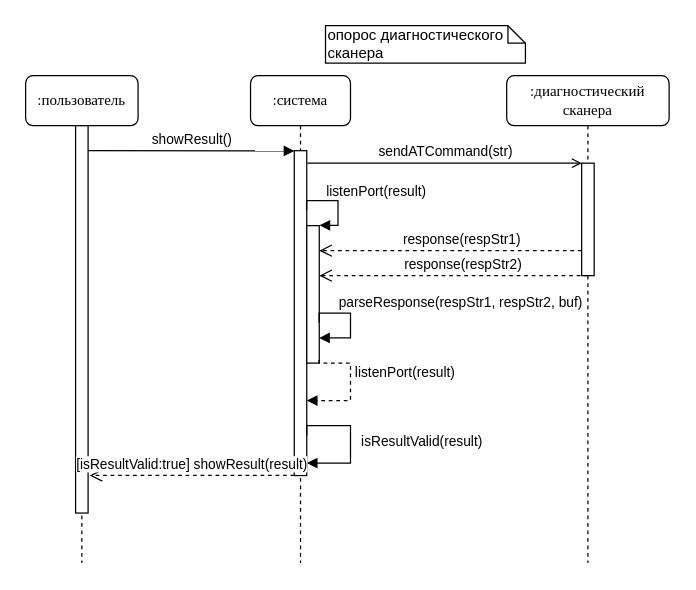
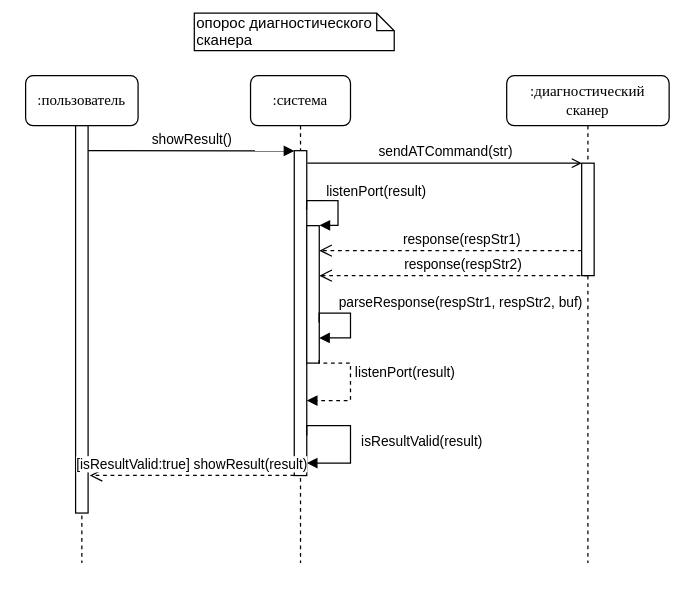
(426, 44) -> (294, 32)
(588, 101) -> (588, 101)
